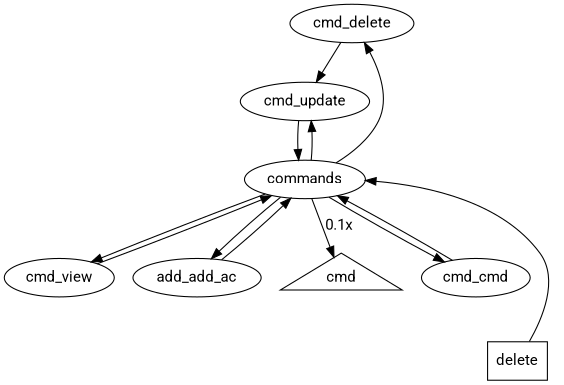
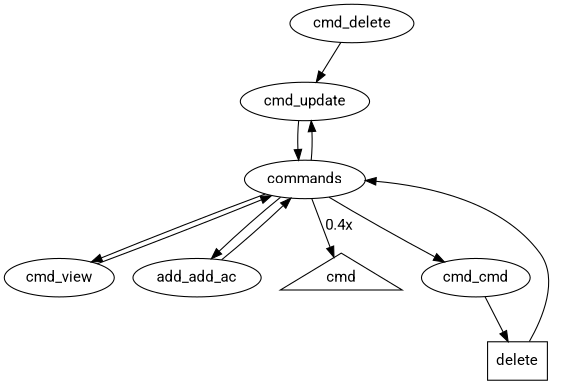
(381, 115) -> none
(339, 226) -> (339, 226)
(400, 230) -> (494, 314)
